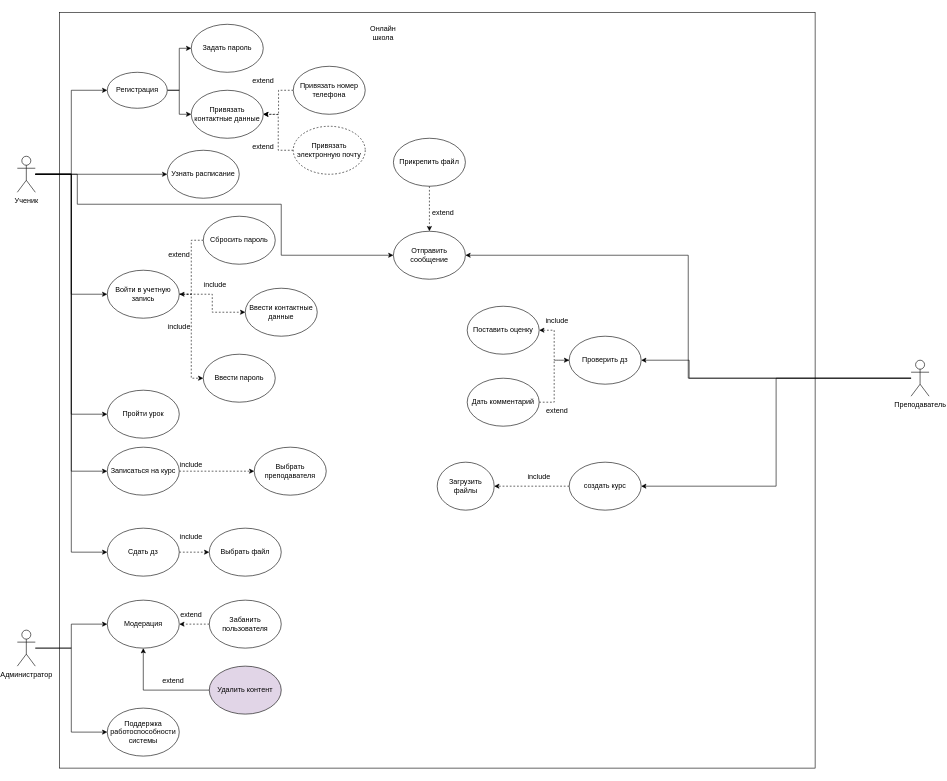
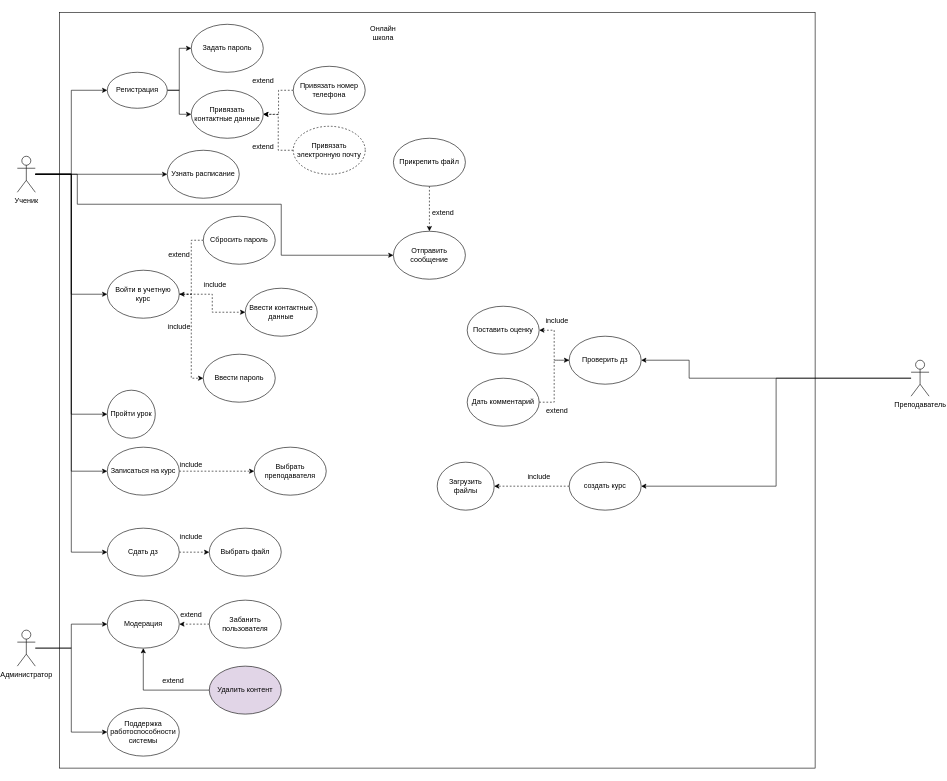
(688, 255) -> none
(143, 294) -> (143, 294)
(143, 414) -> (131, 414)
